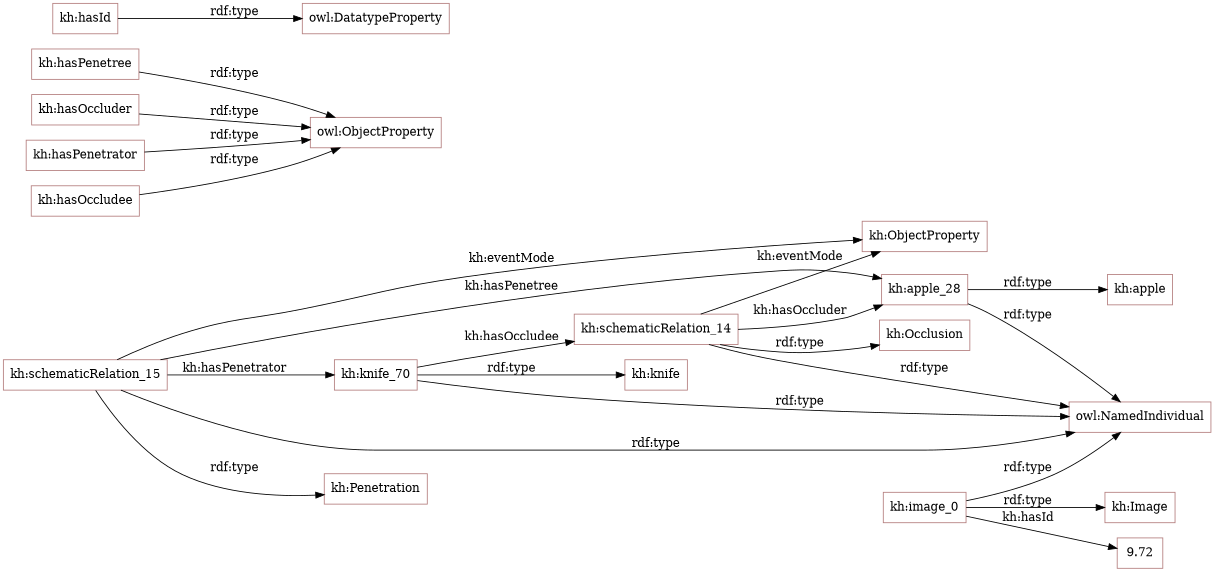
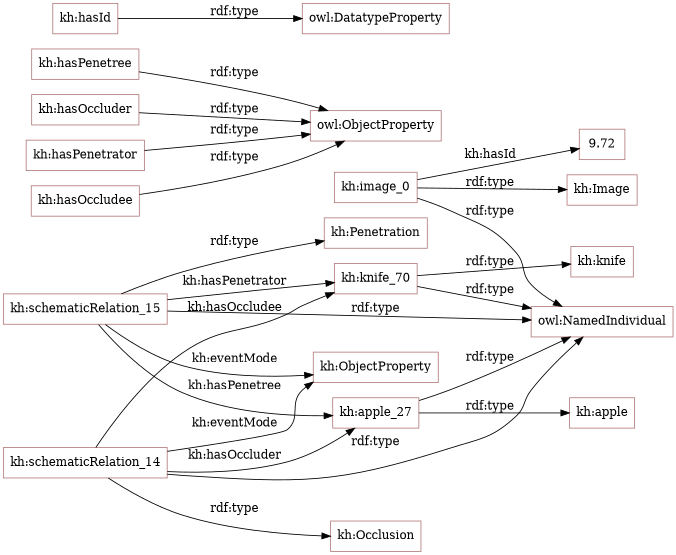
(925, 290) -> (376, 413)
(491, 354) -> (194, 346)
